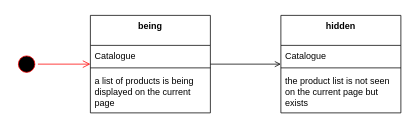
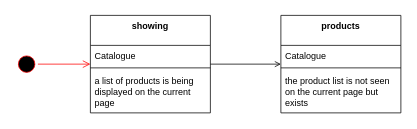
(150, 26) -> (150, 26)
(341, 26) -> (341, 26)
